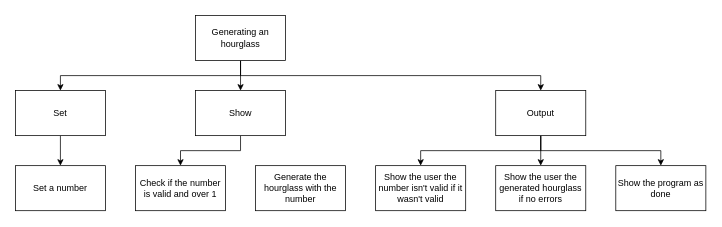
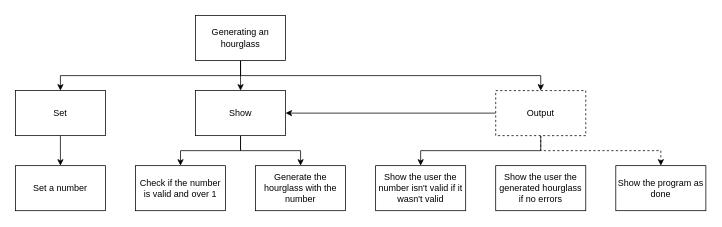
(540, 113) -> (540, 113)
none -> (276, 150)
(606, 150) -> (606, 150)
(540, 156) -> (292, 113)
